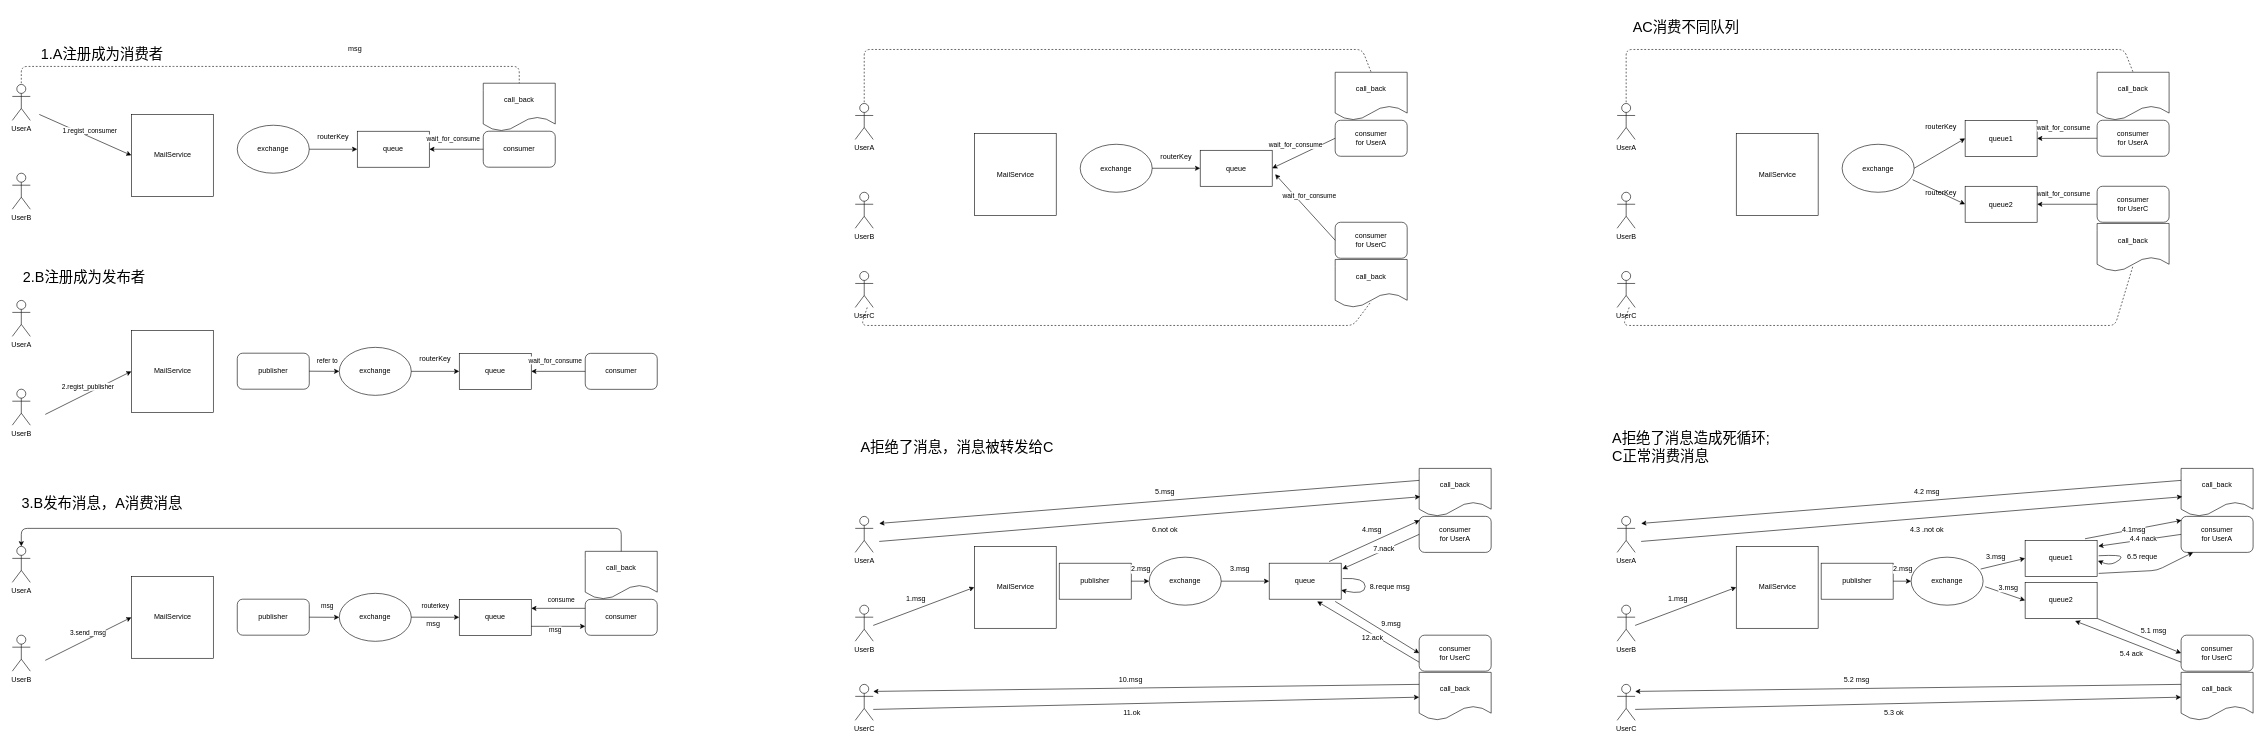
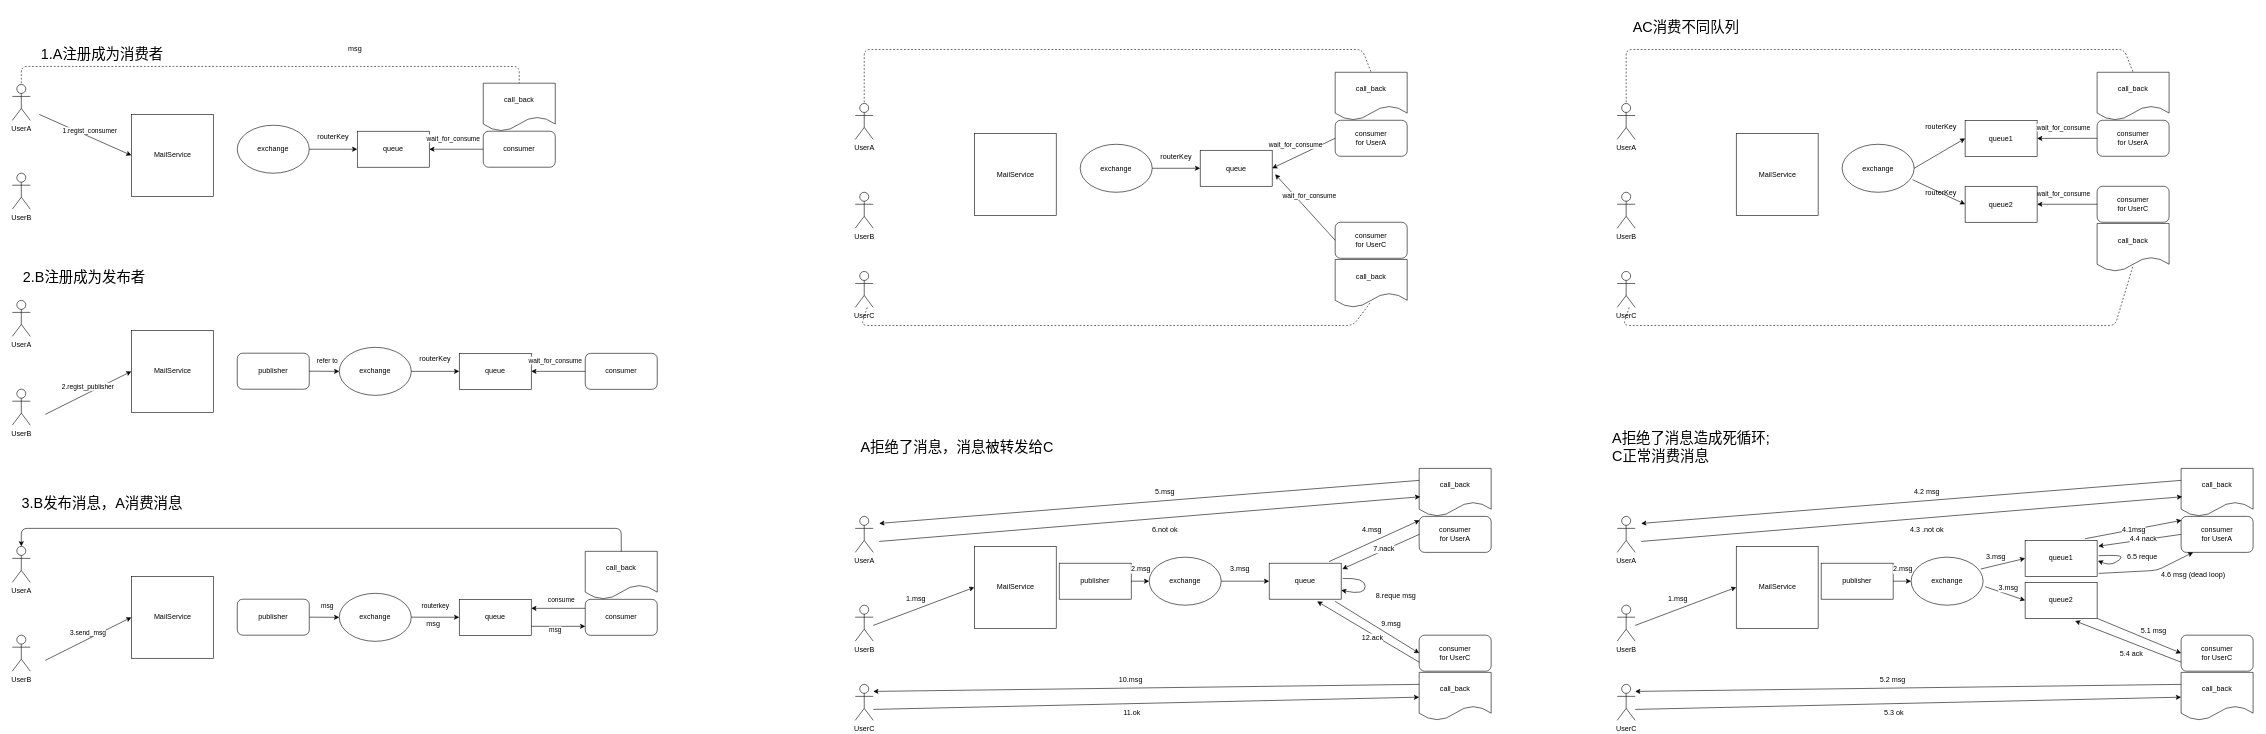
none -> (2193, 575)
(1390, 587) -> (1396, 596)
(1857, 679) -> (1893, 679)
